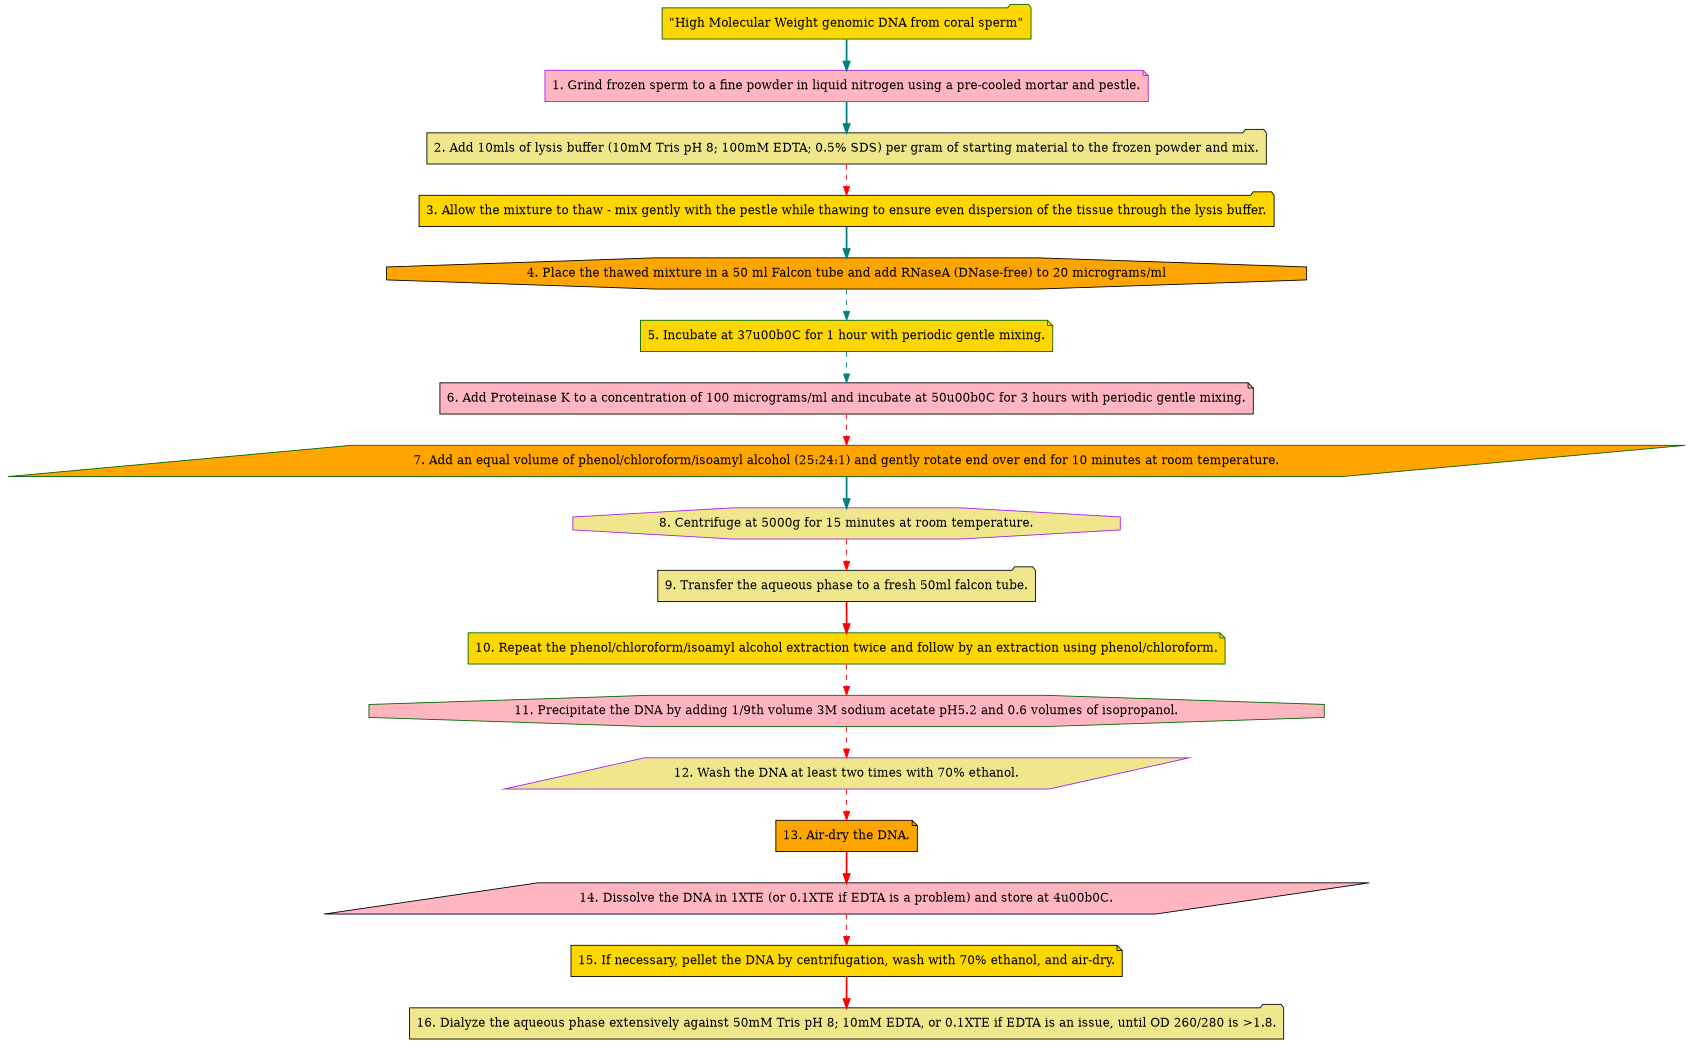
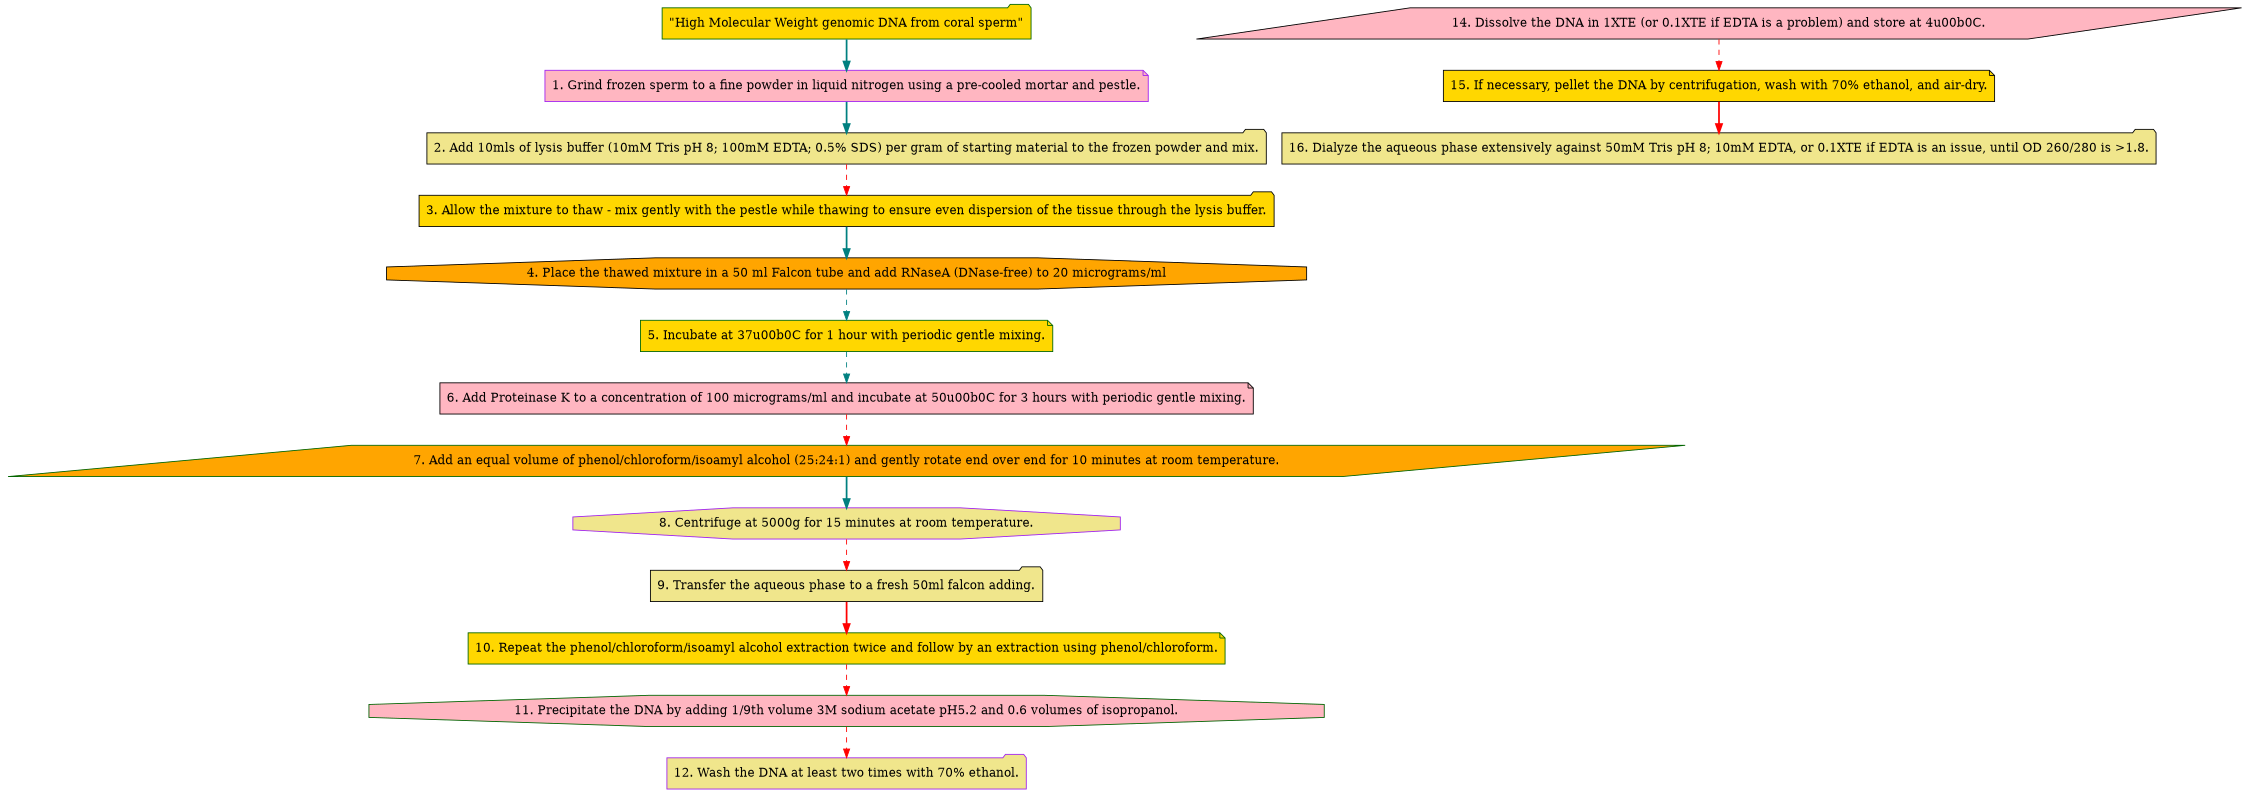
(847, 586) -> (847, 586)
(847, 773) -> (847, 773)
(847, 836) -> none
